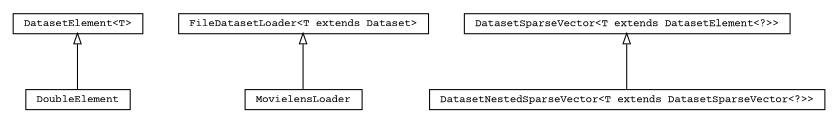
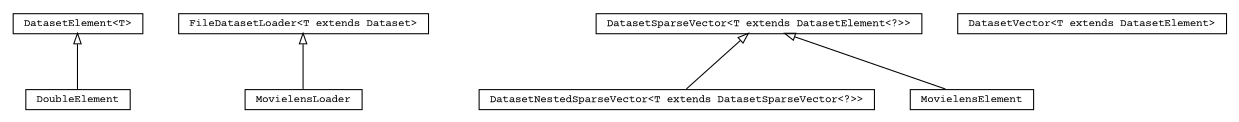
none -> (1092, 23)
none -> (971, 99)
